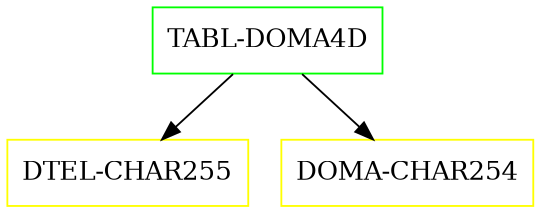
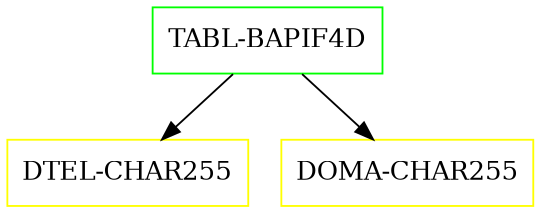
(268, 40) -> (268, 40)
(407, 173) -> (407, 173)
